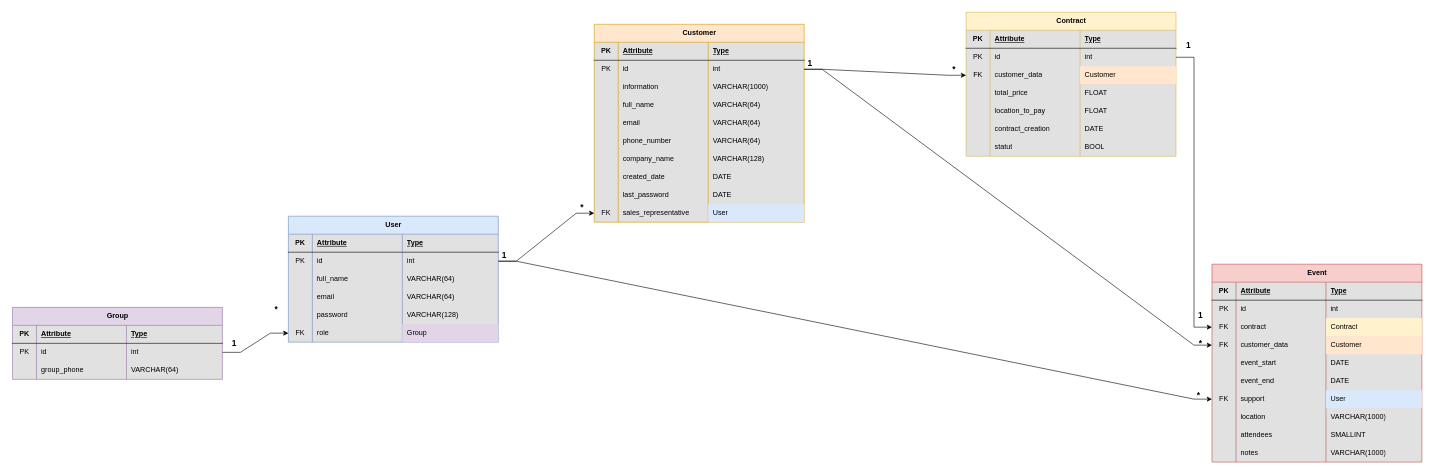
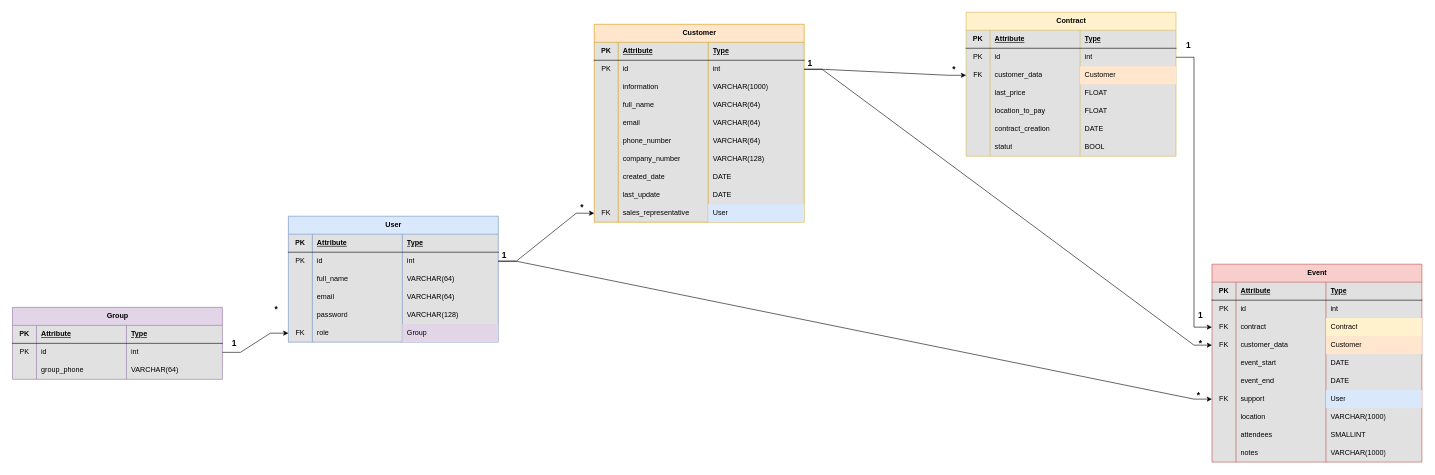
(1015, 93) -> (1013, 93)
(647, 159) -> (651, 159)
(648, 195) -> (644, 195)
